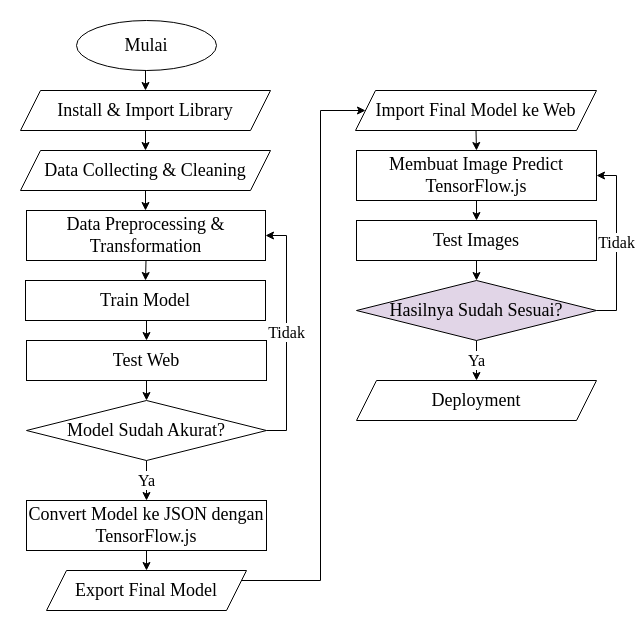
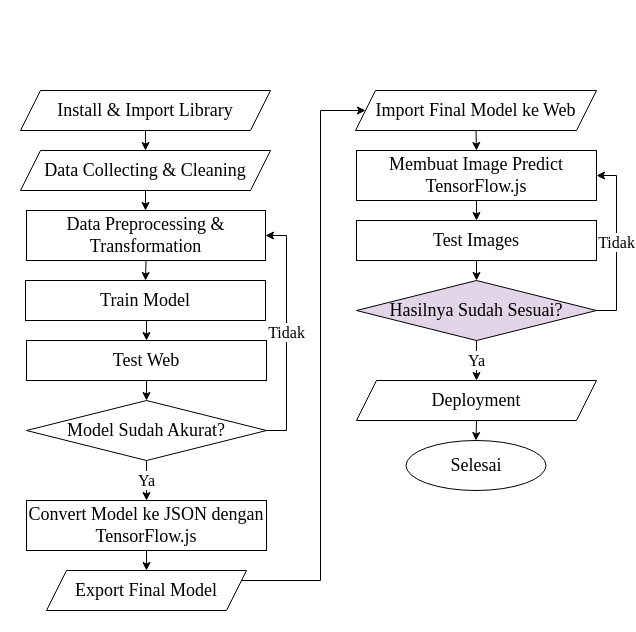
(147, 46) -> none
(146, 77) -> none
none -> (476, 427)
none -> (476, 466)
